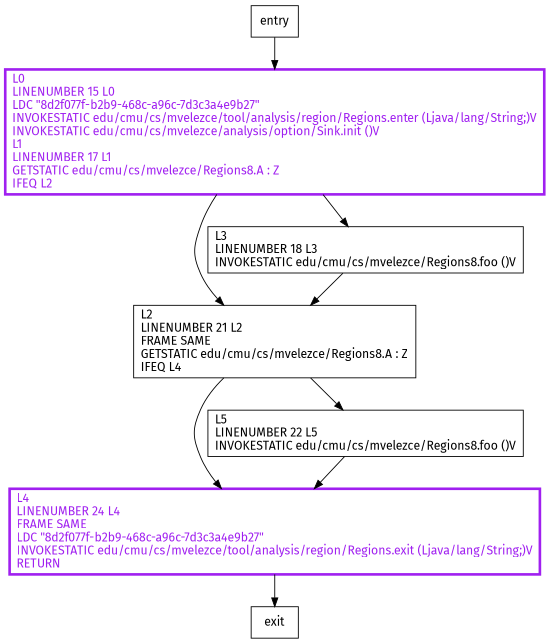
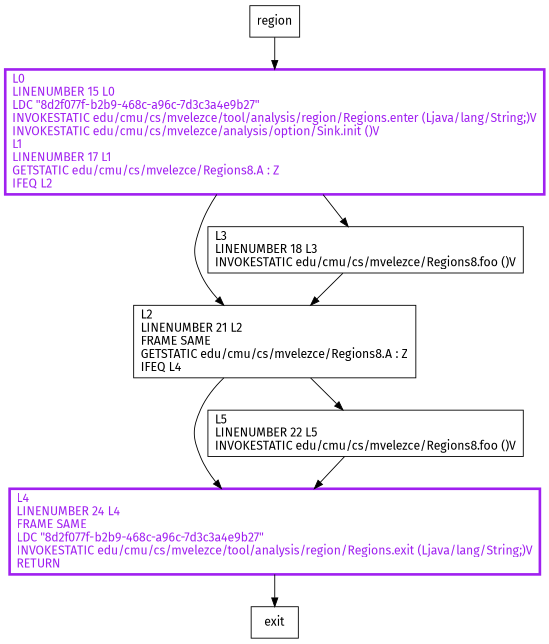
(275, 21) -> (275, 21)
